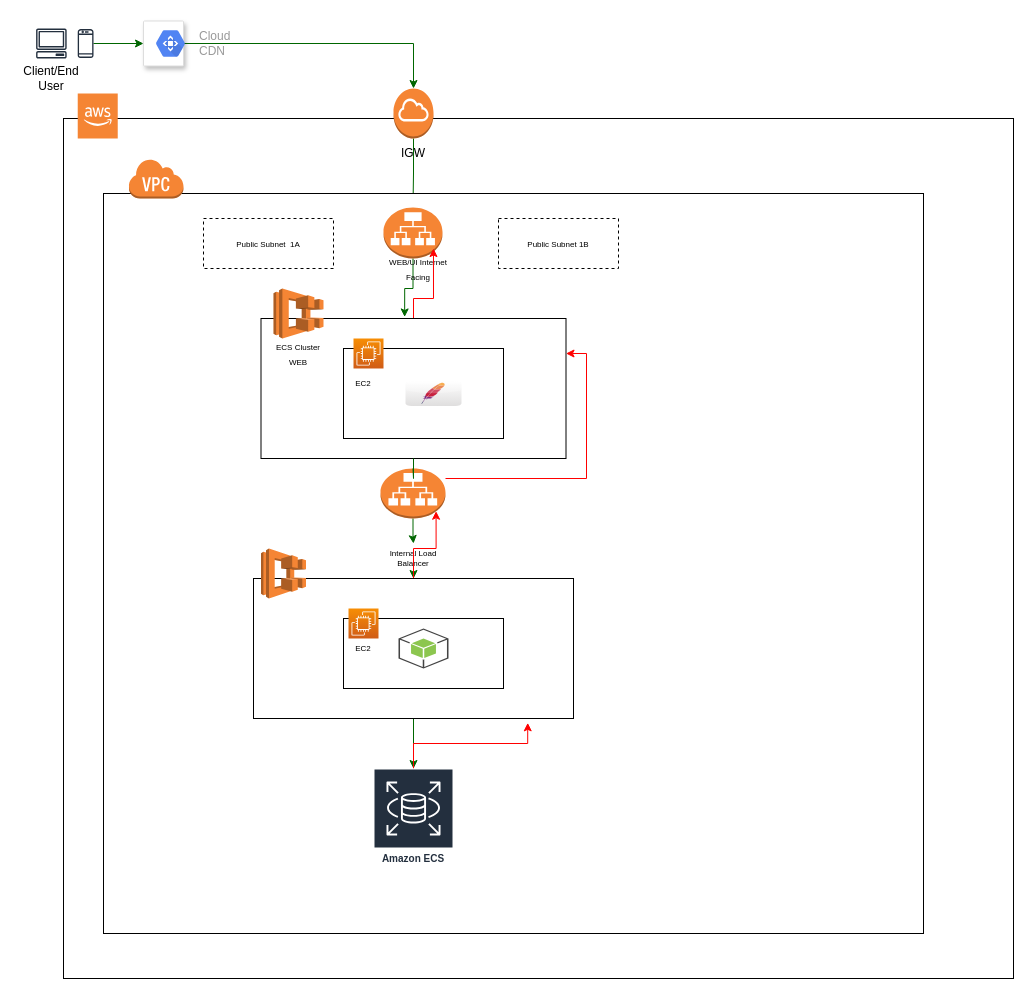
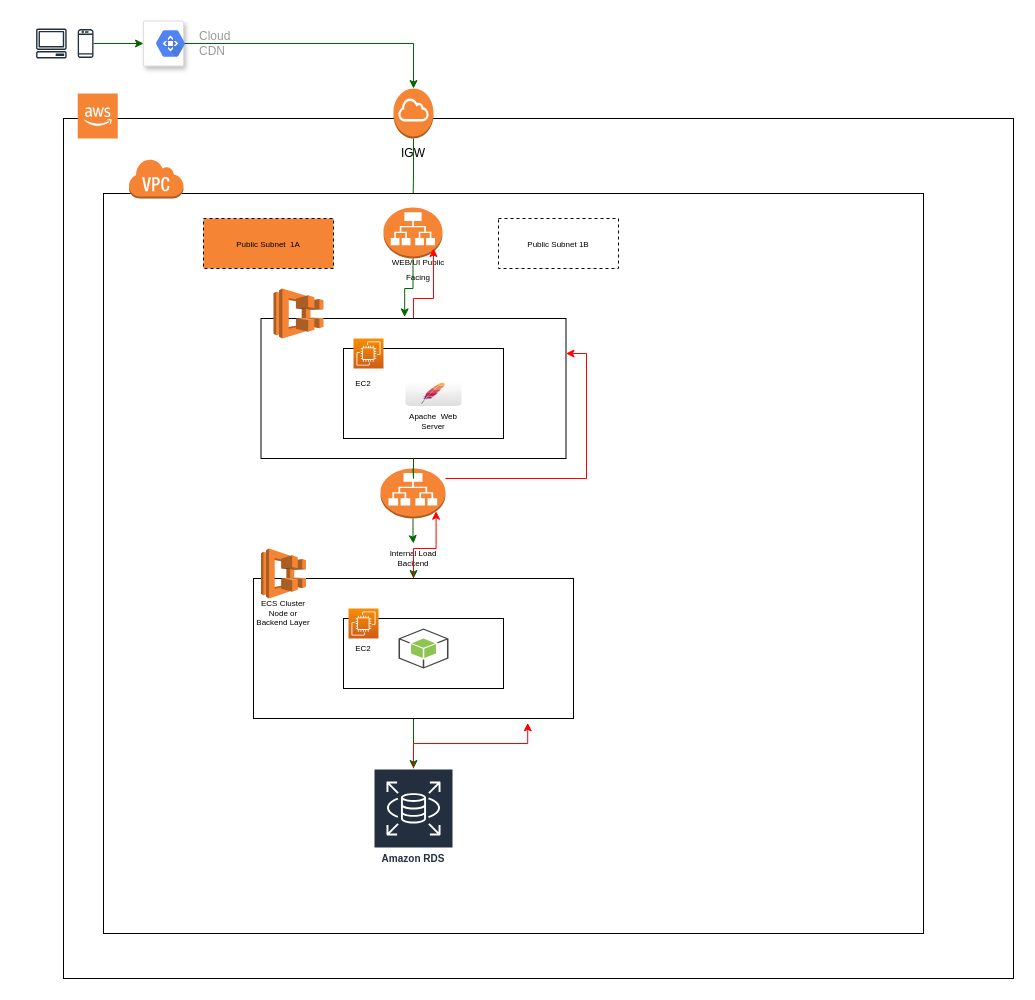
(51, 79) -> none
(269, 244) -> (269, 244)
(419, 269) -> (419, 269)
(299, 354) -> none
none -> (434, 421)
(414, 559) -> (414, 559)
none -> (284, 614)
(414, 859) -> (414, 859)
